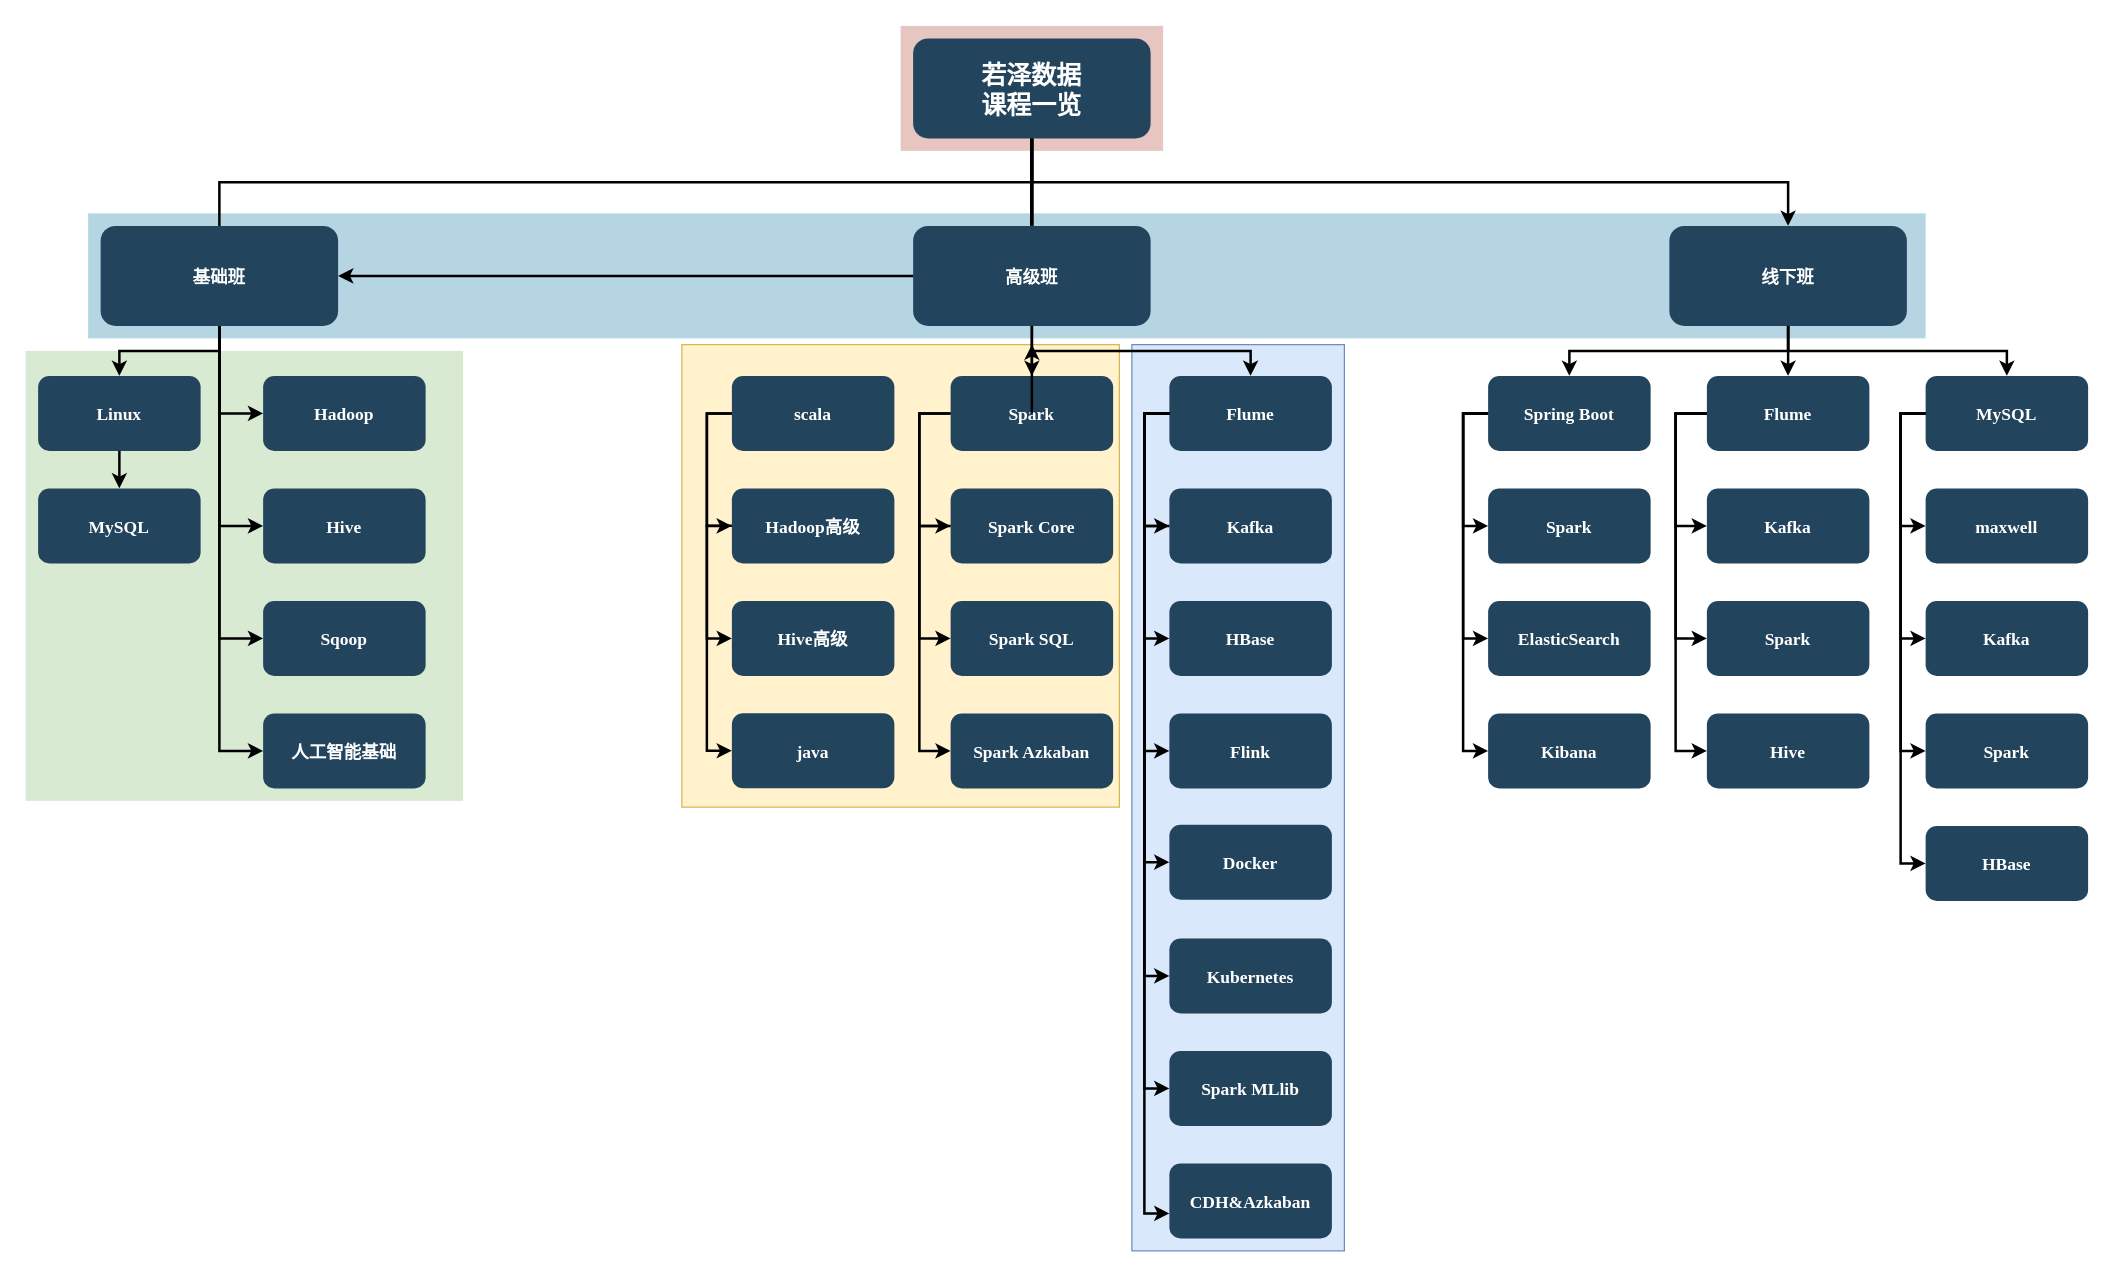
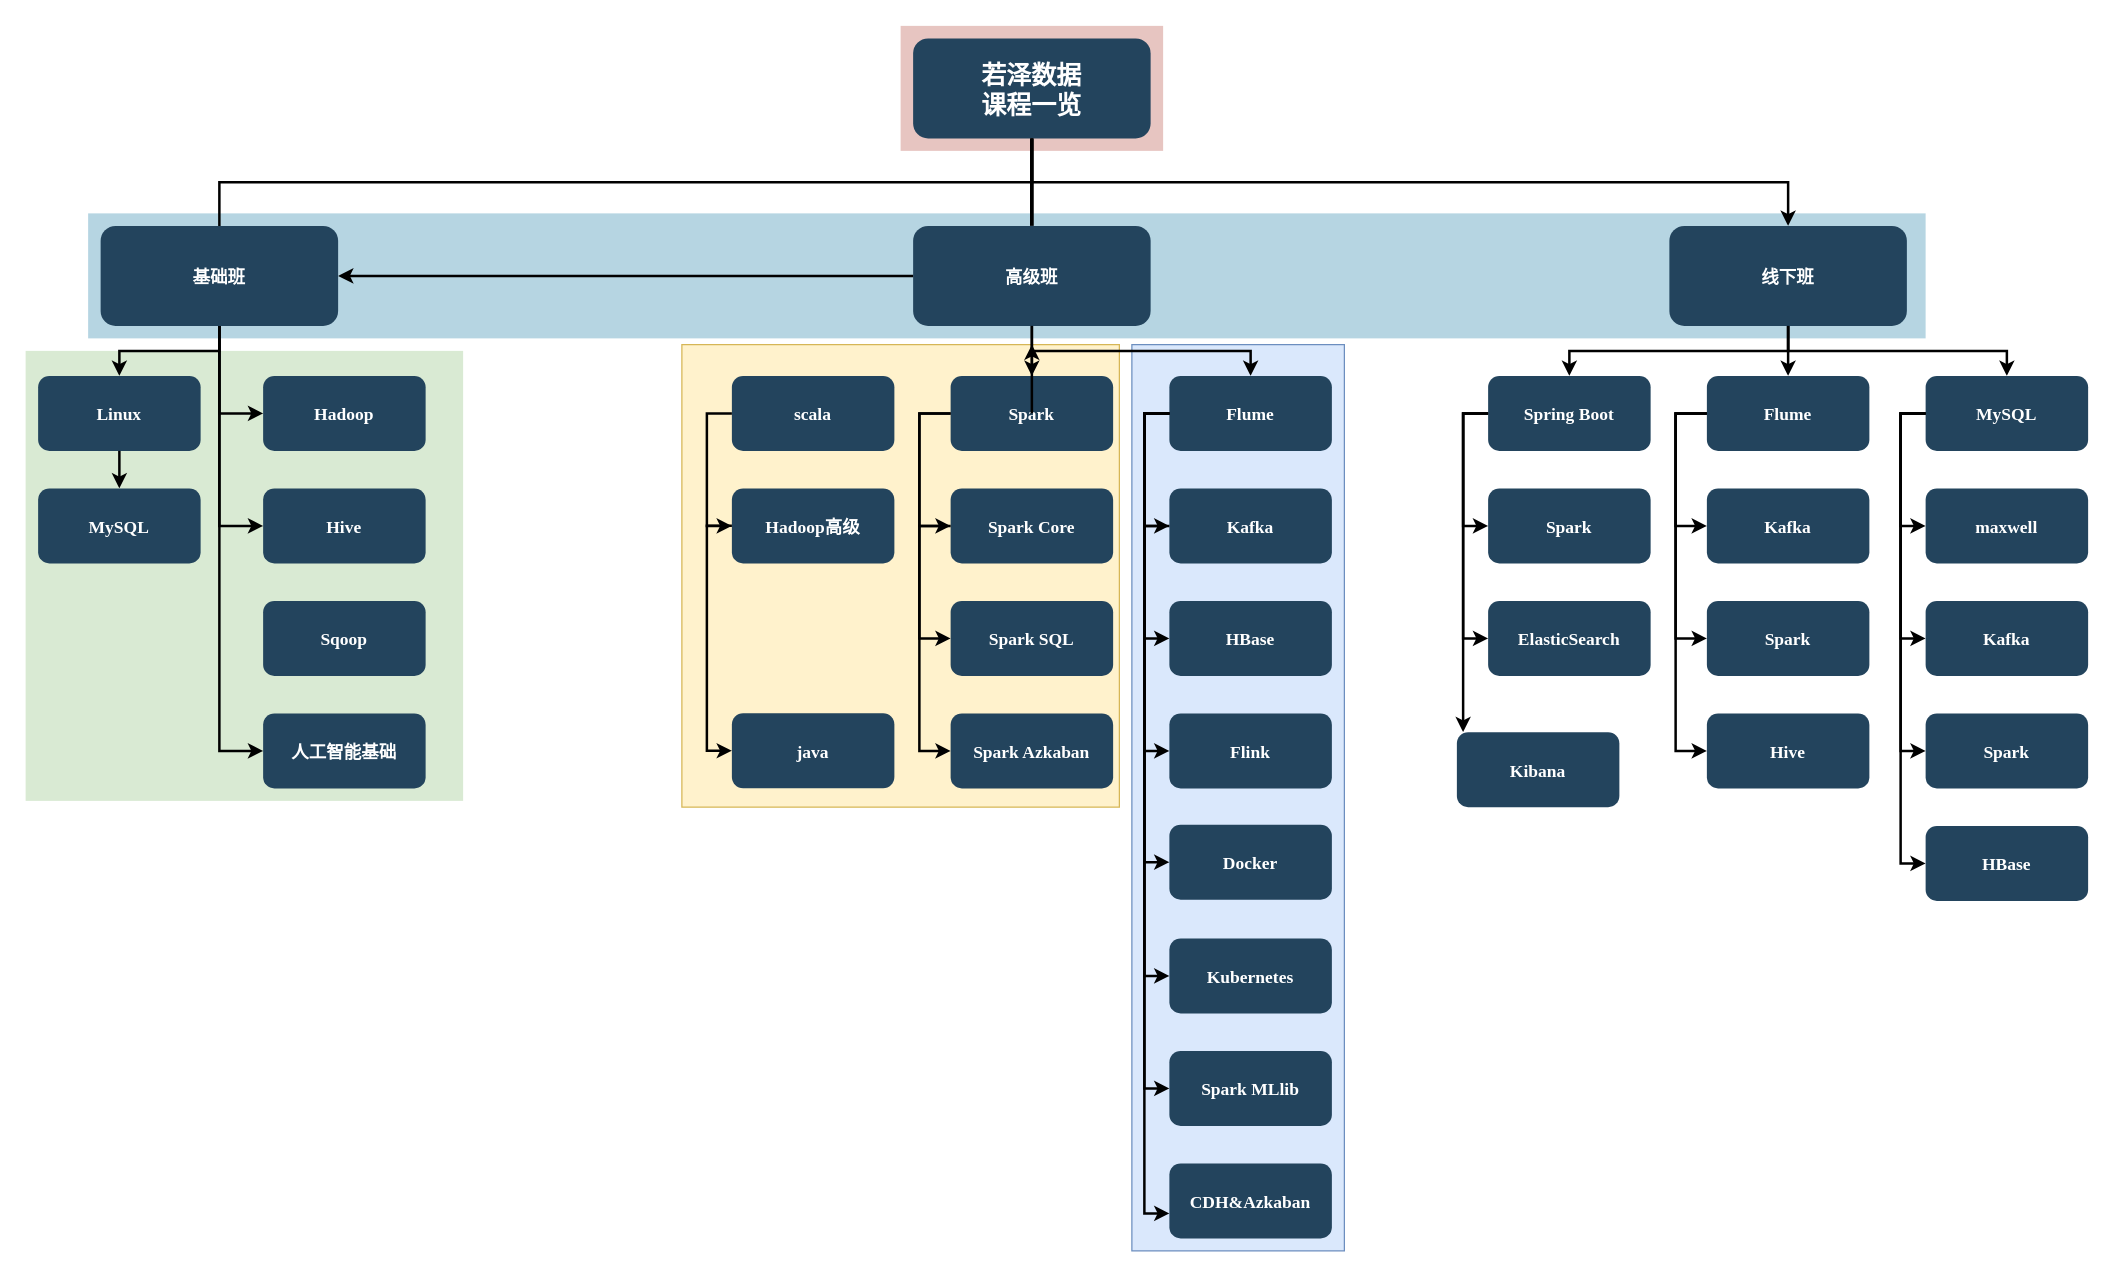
(238, 638) -> none
(715, 638) -> none
(813, 638) -> none
(1569, 751) -> (1538, 769)
